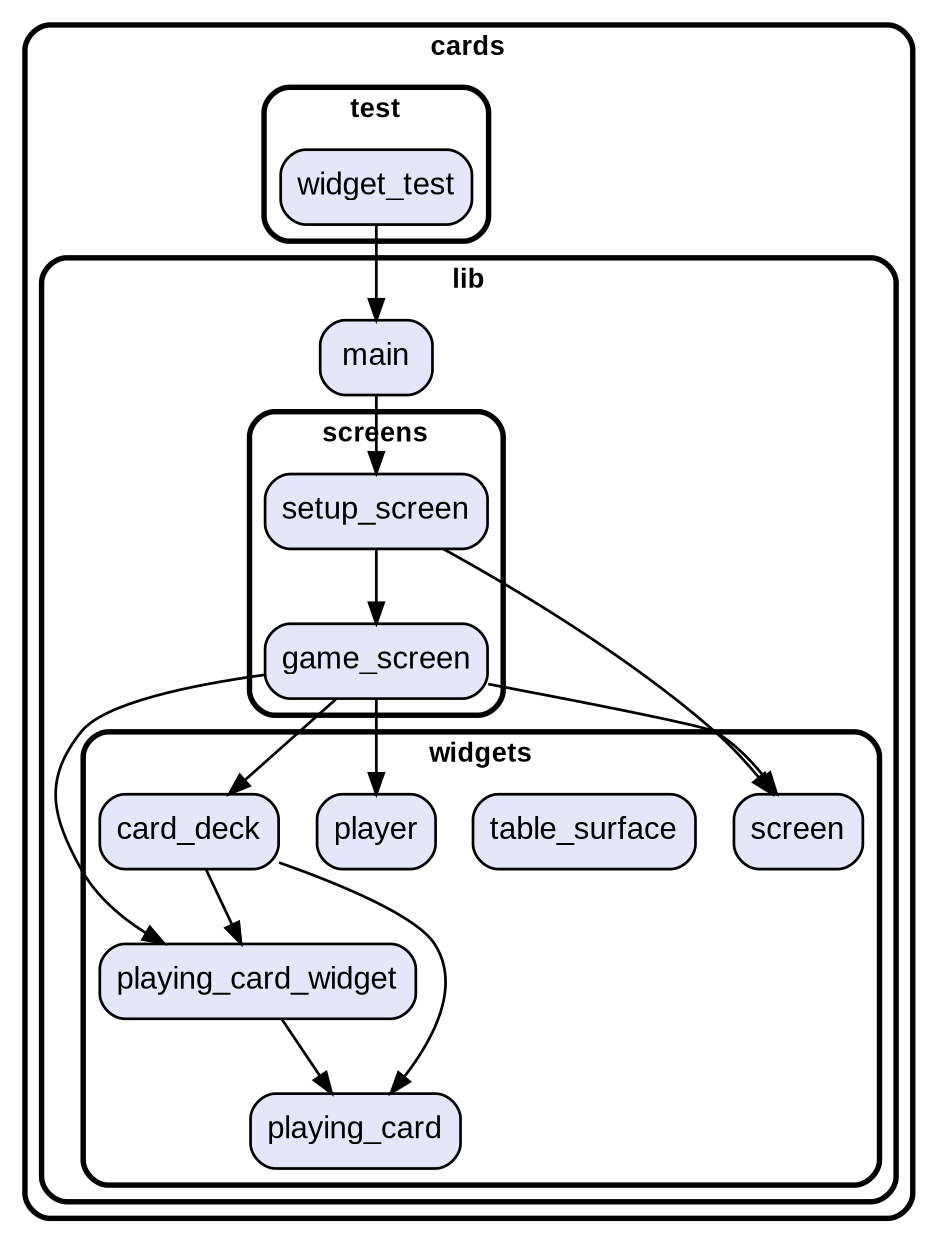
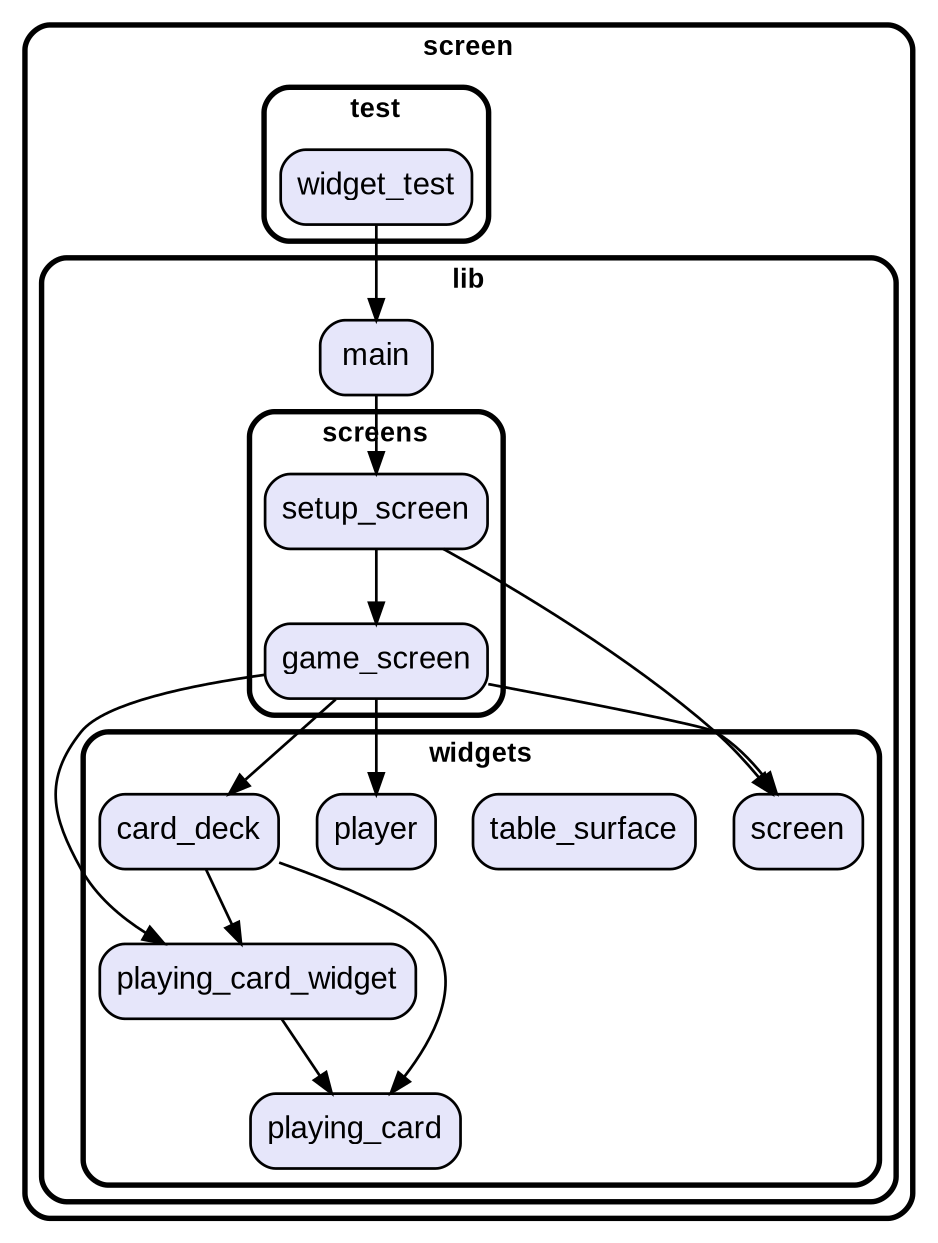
(469, 48) -> (469, 48)
